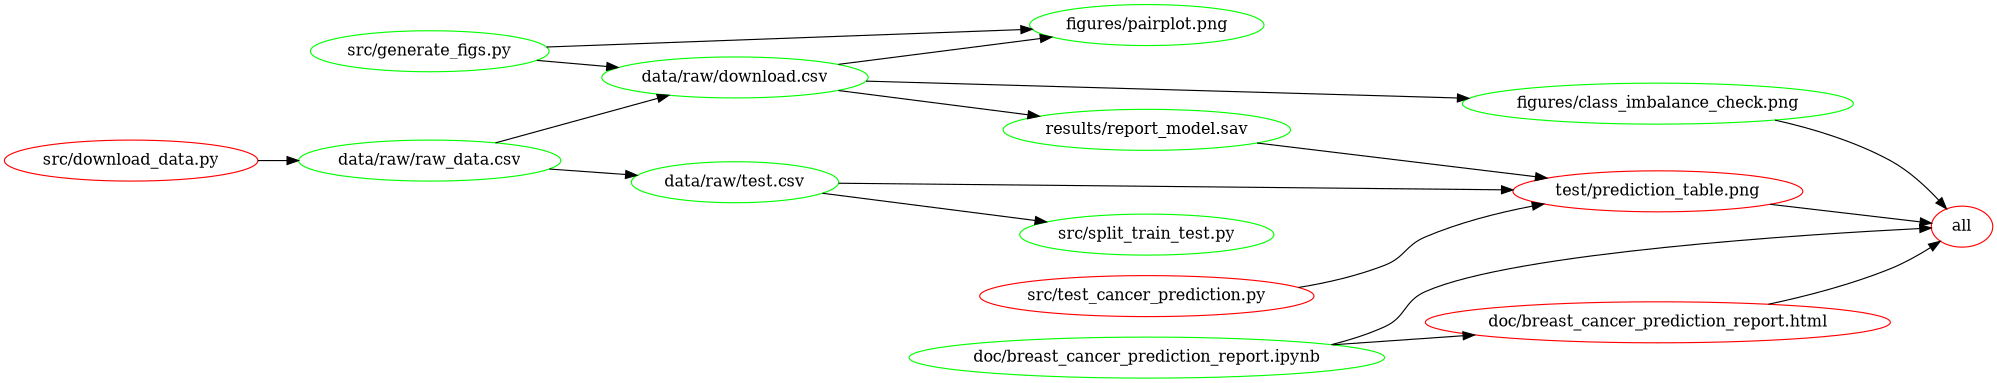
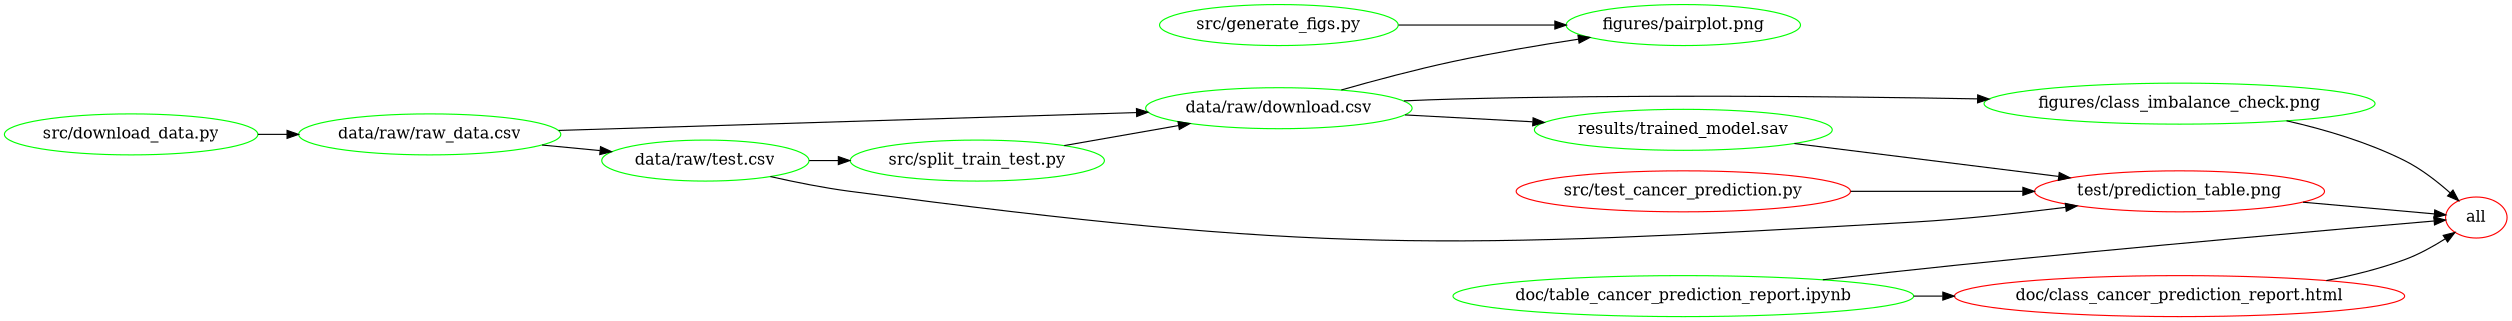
(572, 63) -> (1121, 136)
(1147, 130) -> (1683, 130)
(131, 161) -> (131, 134)
(1658, 322) -> (2179, 296)
(1147, 358) -> (1683, 296)
